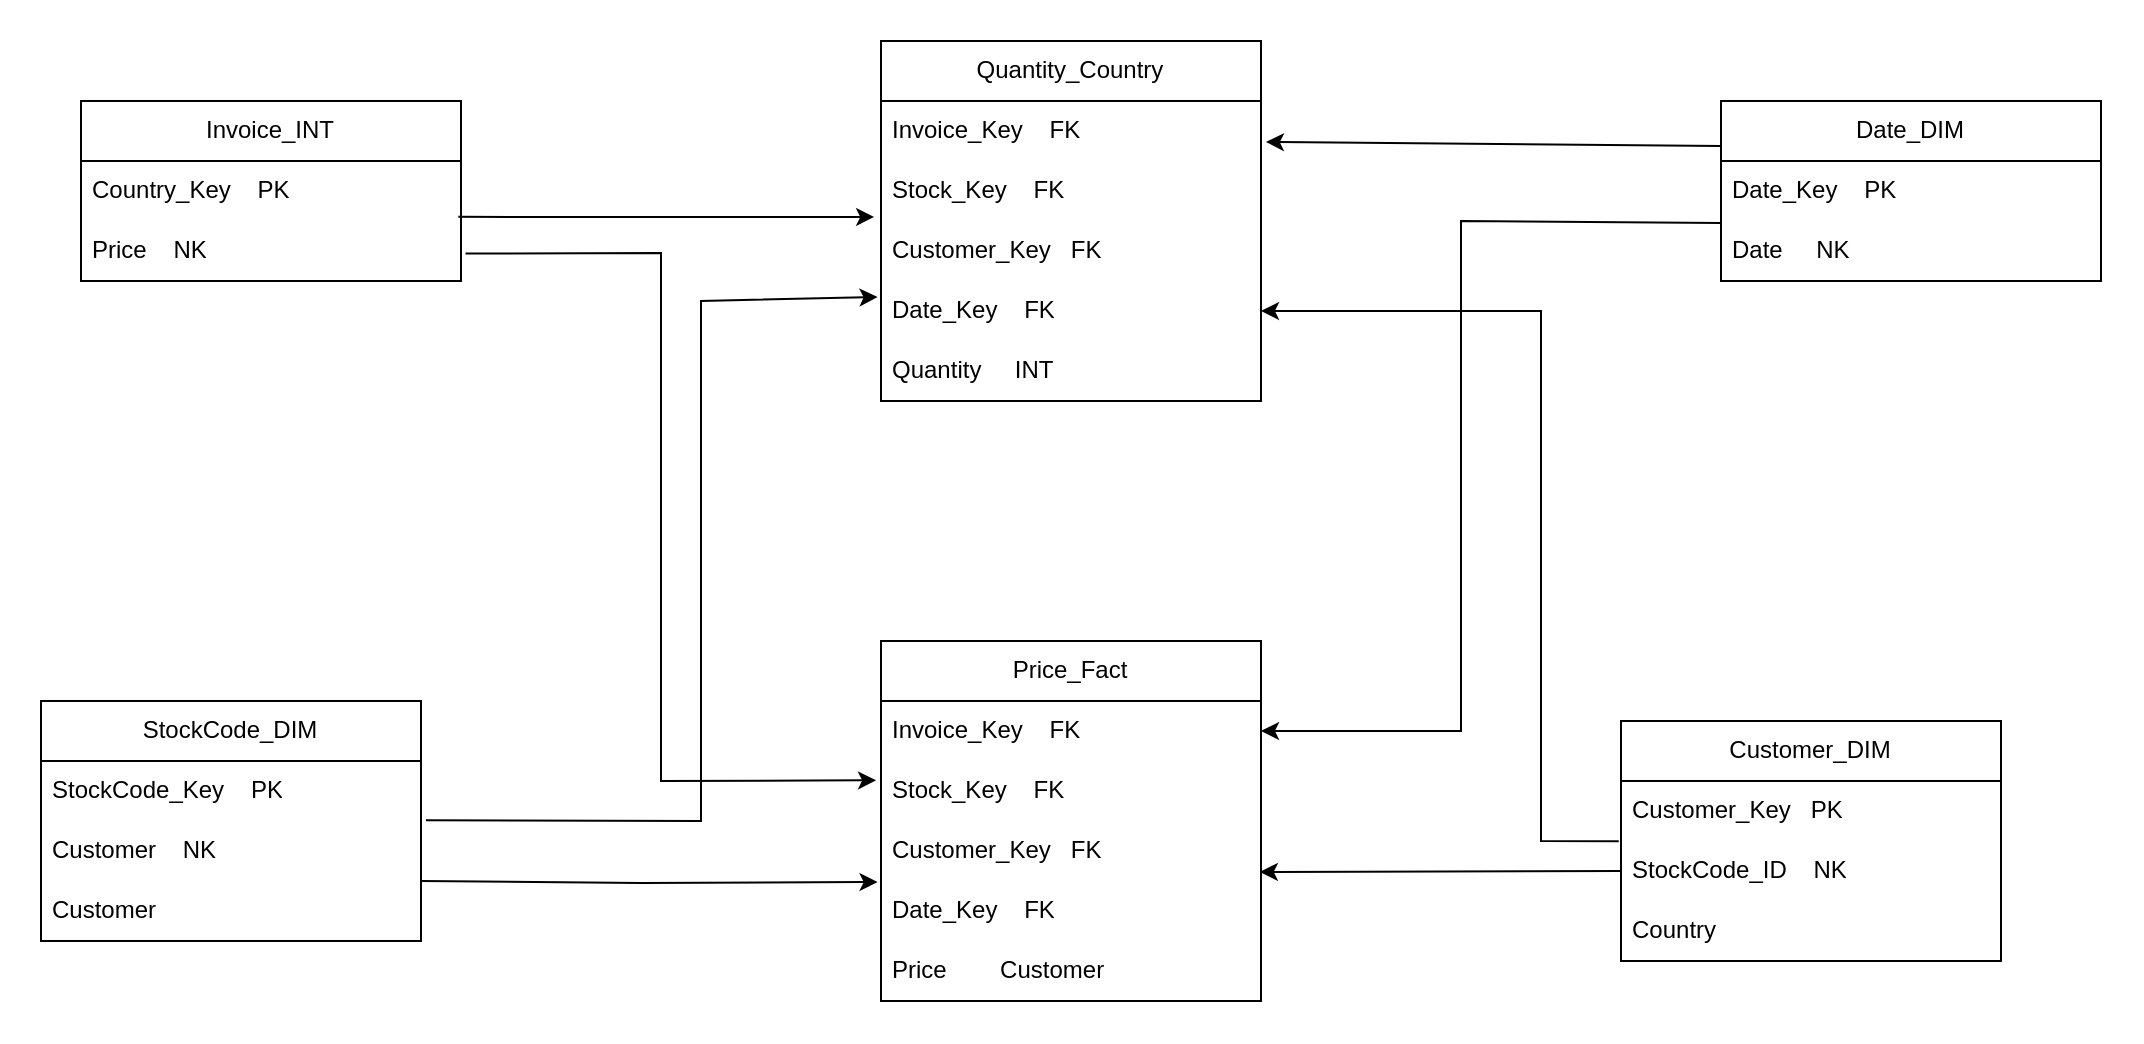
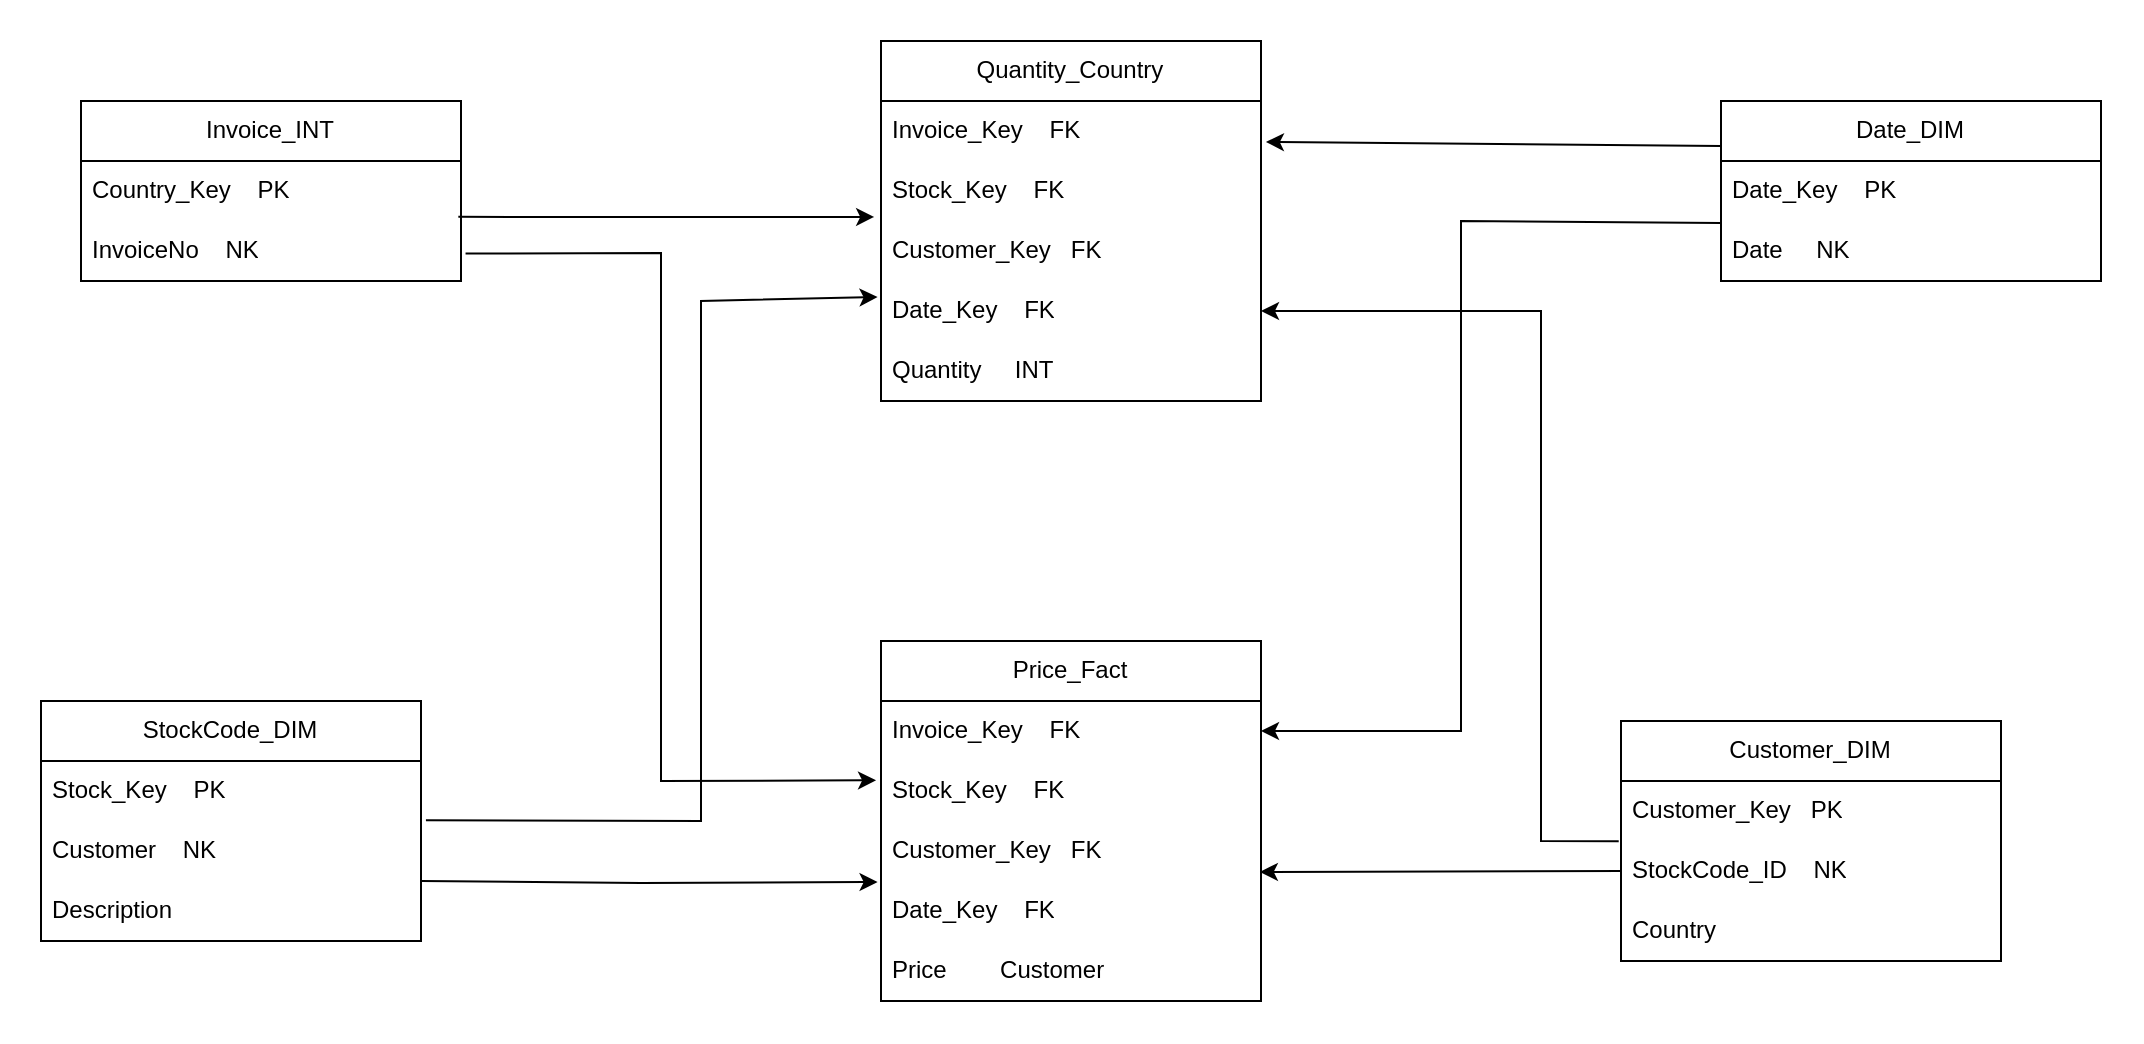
(151, 251) -> (178, 251)
(168, 791) -> (141, 791)
(107, 911) -> (121, 911)
